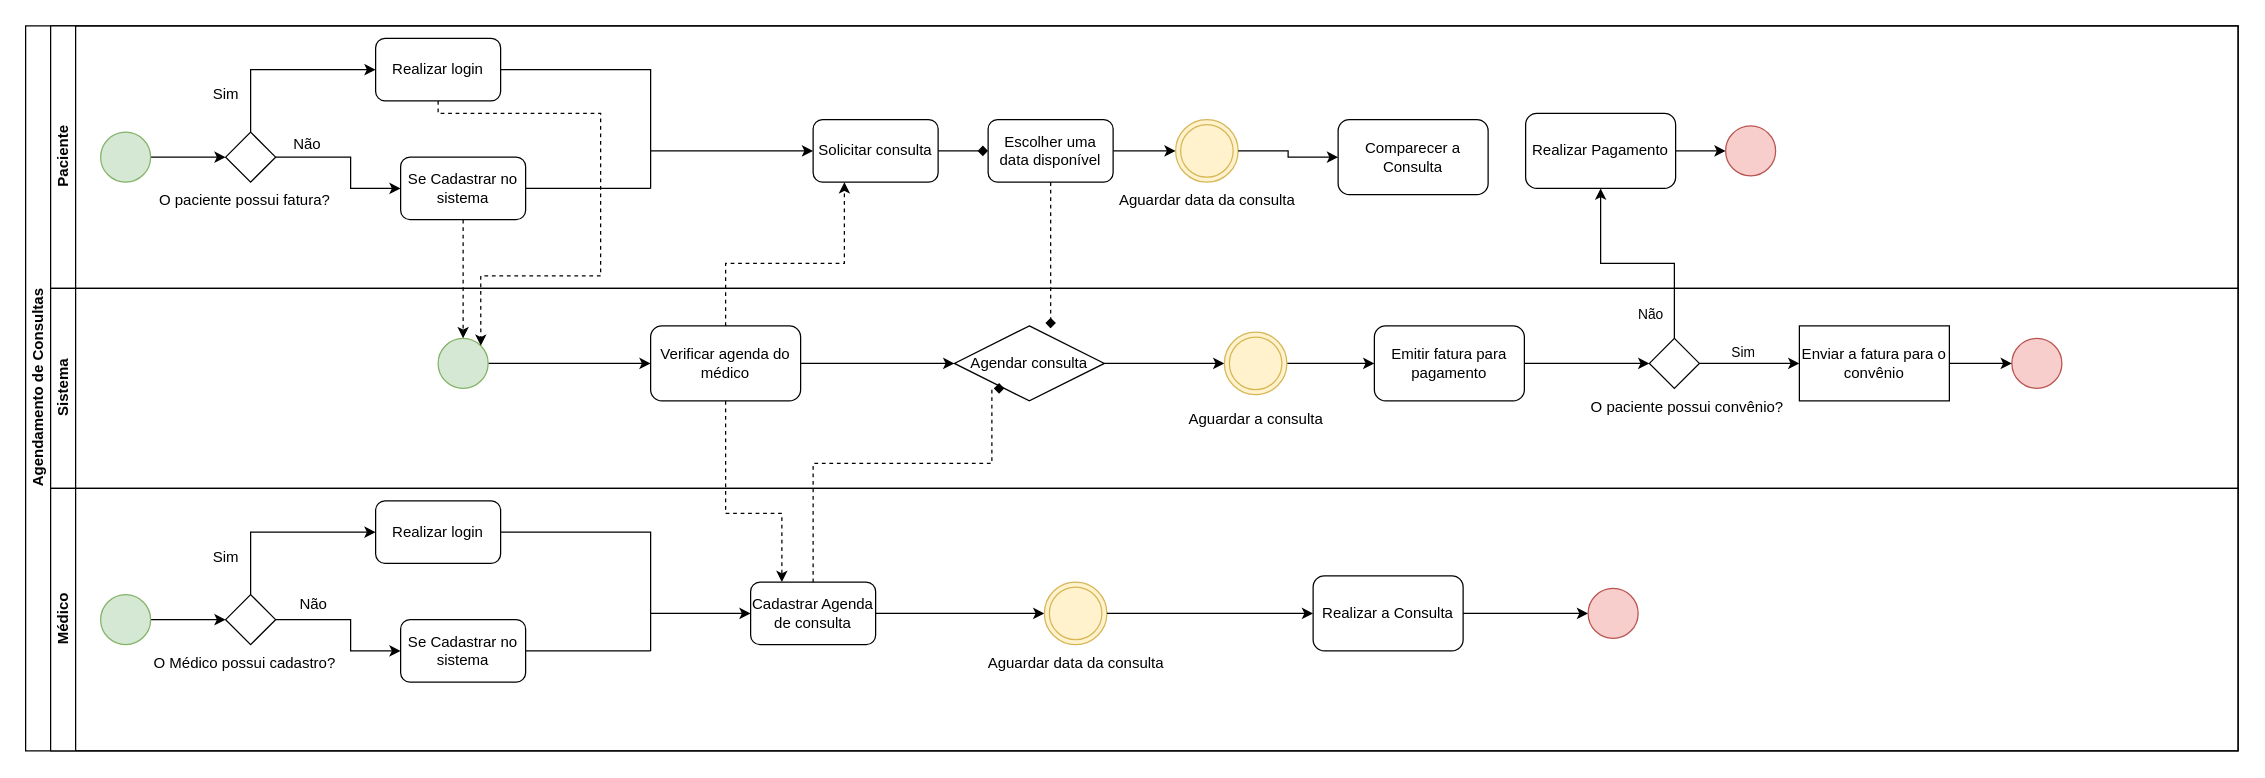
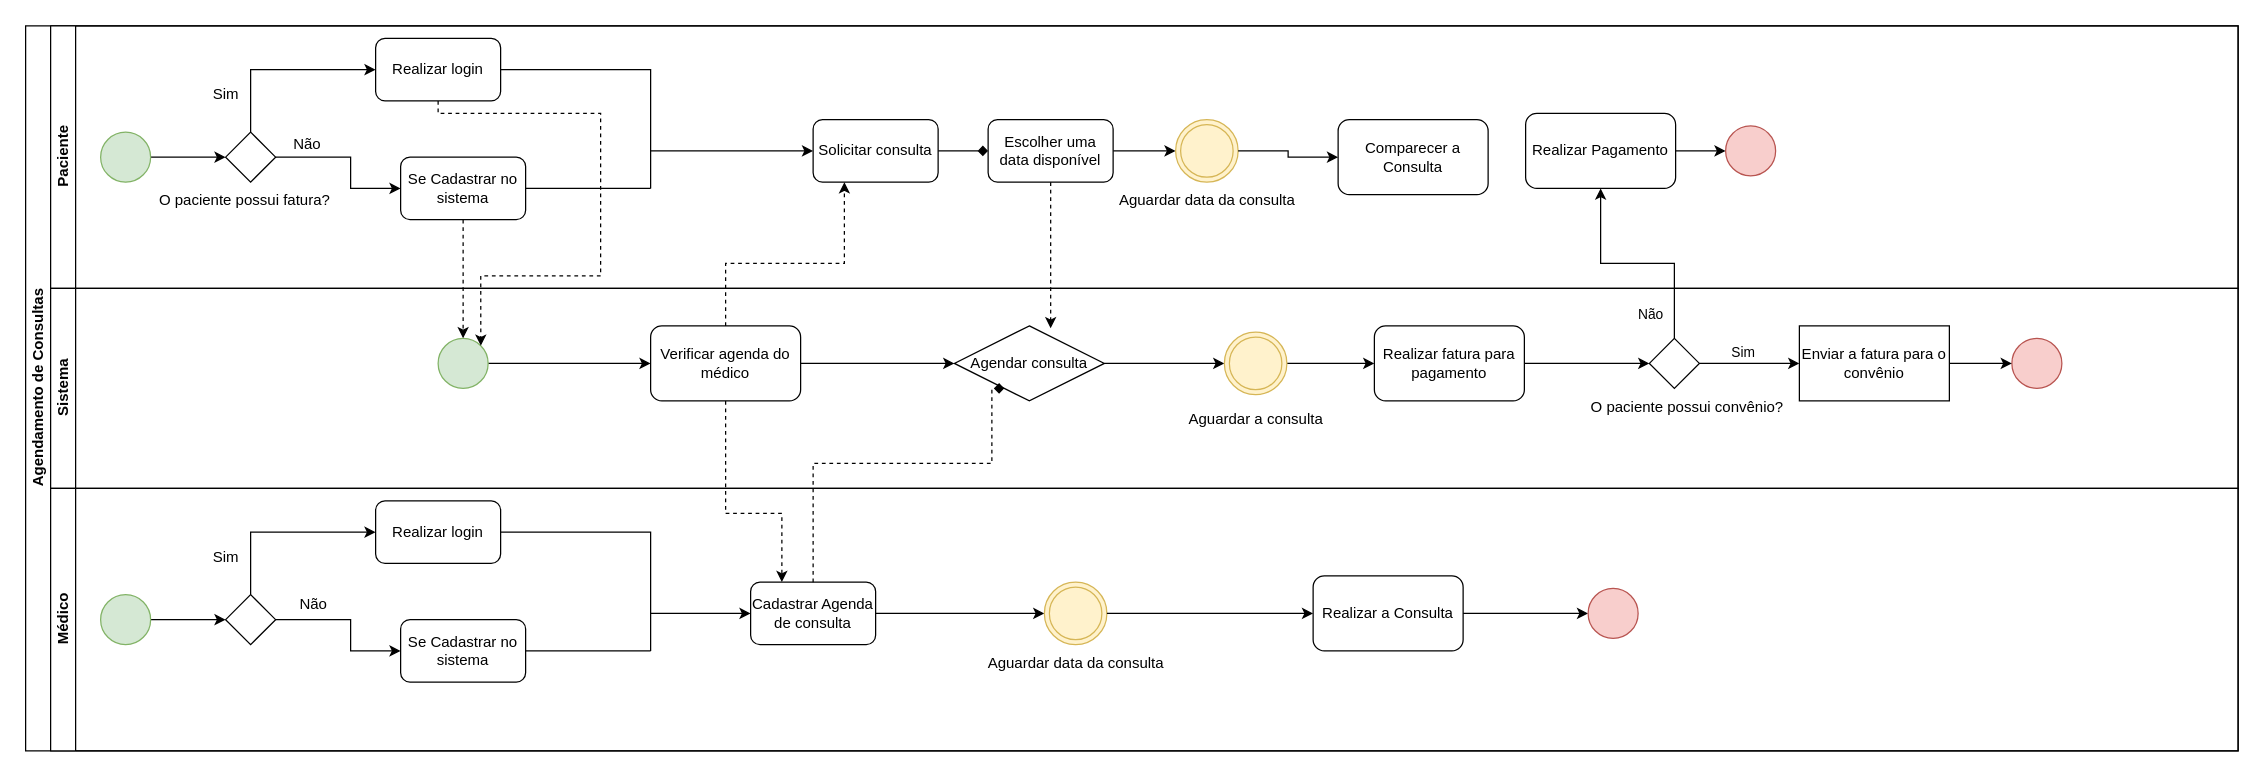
(1051, 317) -> (1051, 318)
(1449, 363) -> (1449, 363)
(244, 663) -> none
